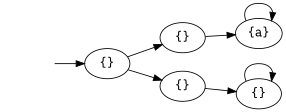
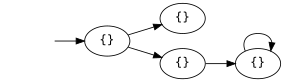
(259, 34) -> none
